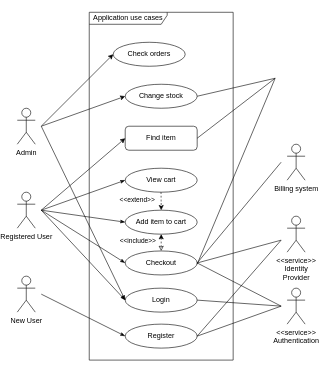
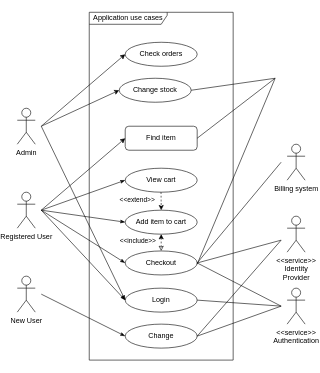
(149, 54) -> (161, 54)
(161, 96) -> (155, 90)
(161, 336) -> (161, 336)
